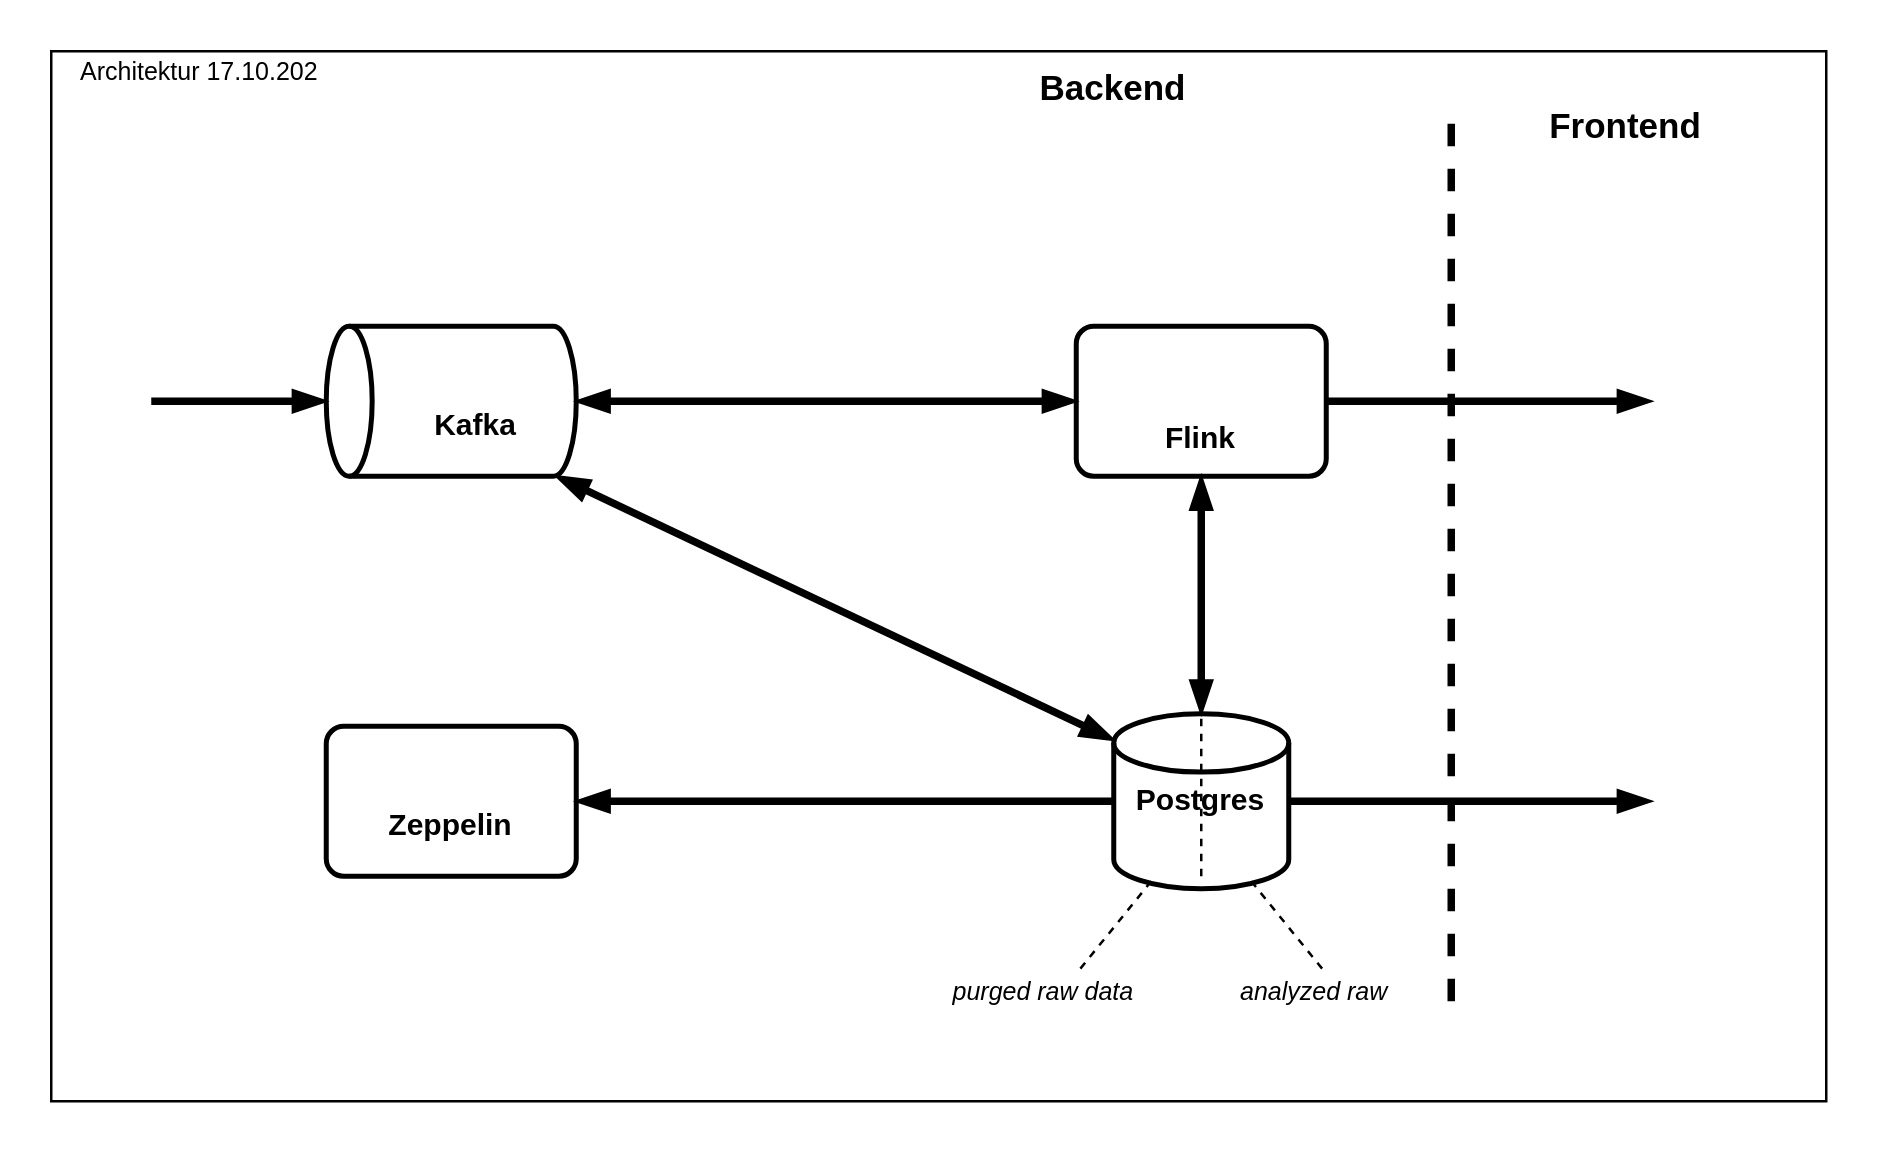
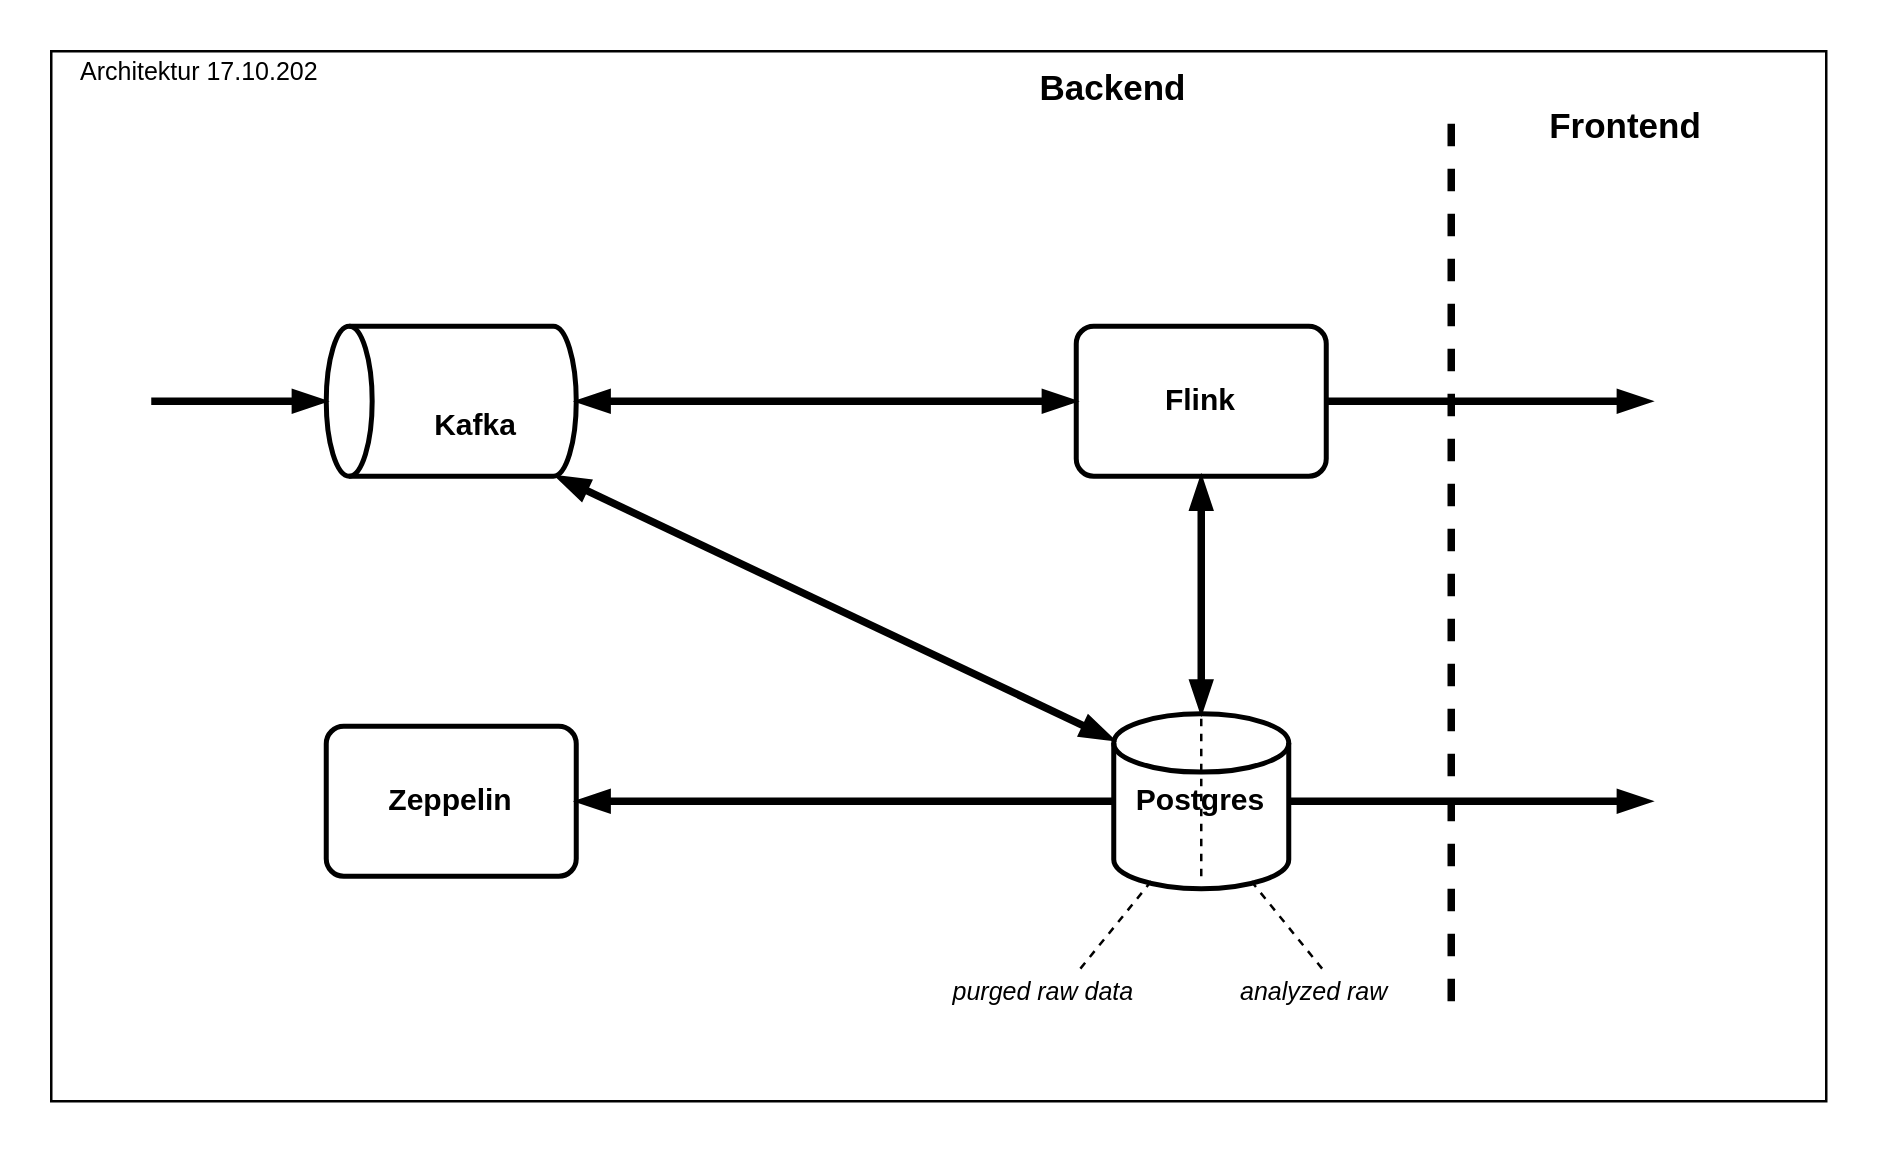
(1201, 439) -> (1201, 401)
(451, 826) -> (451, 801)
